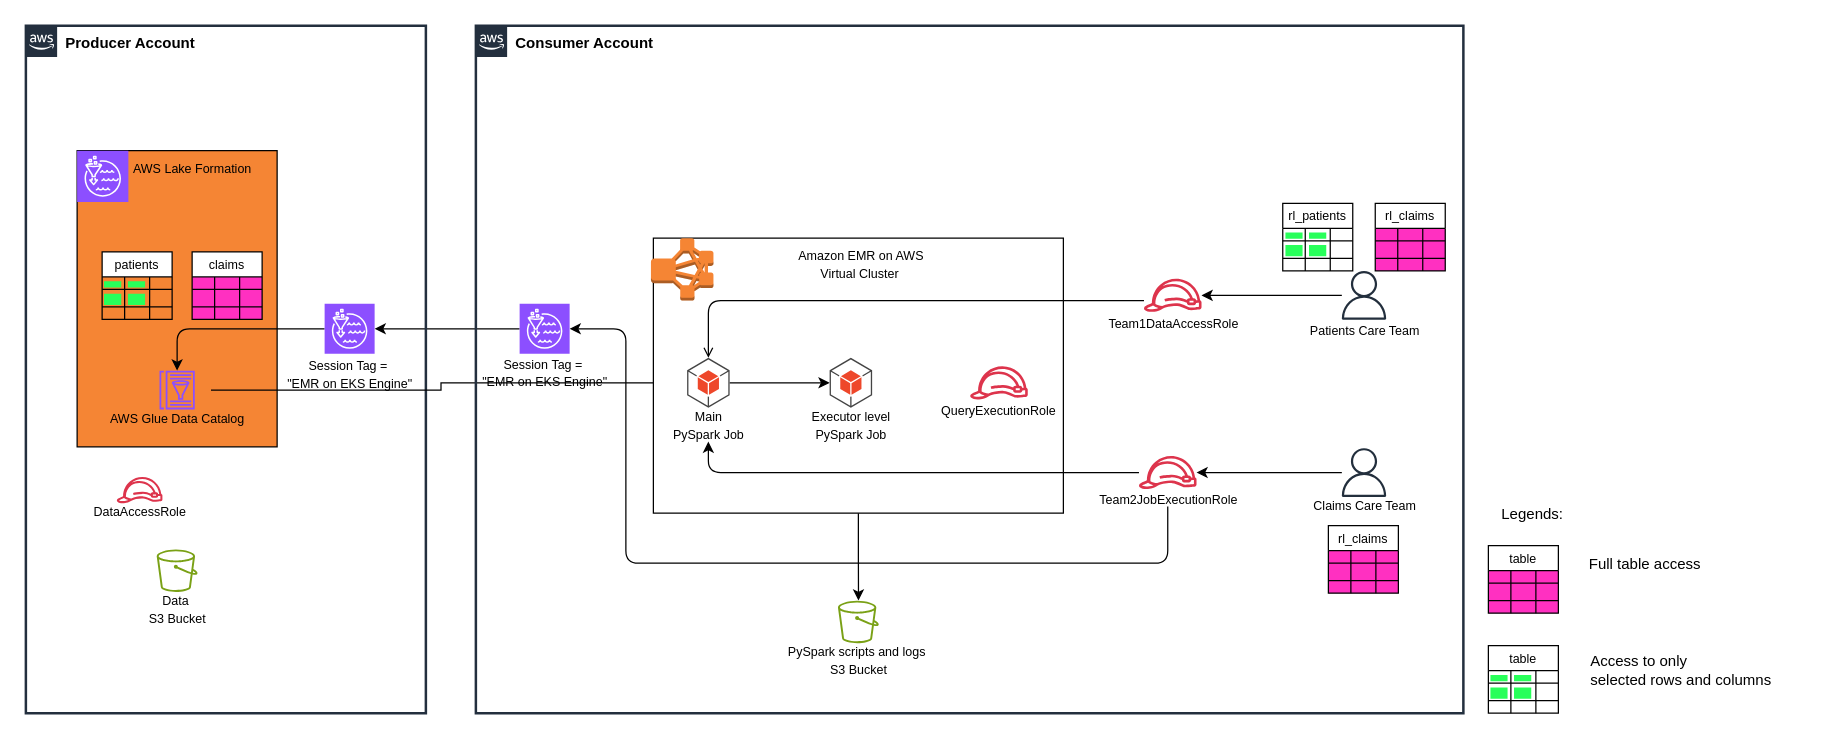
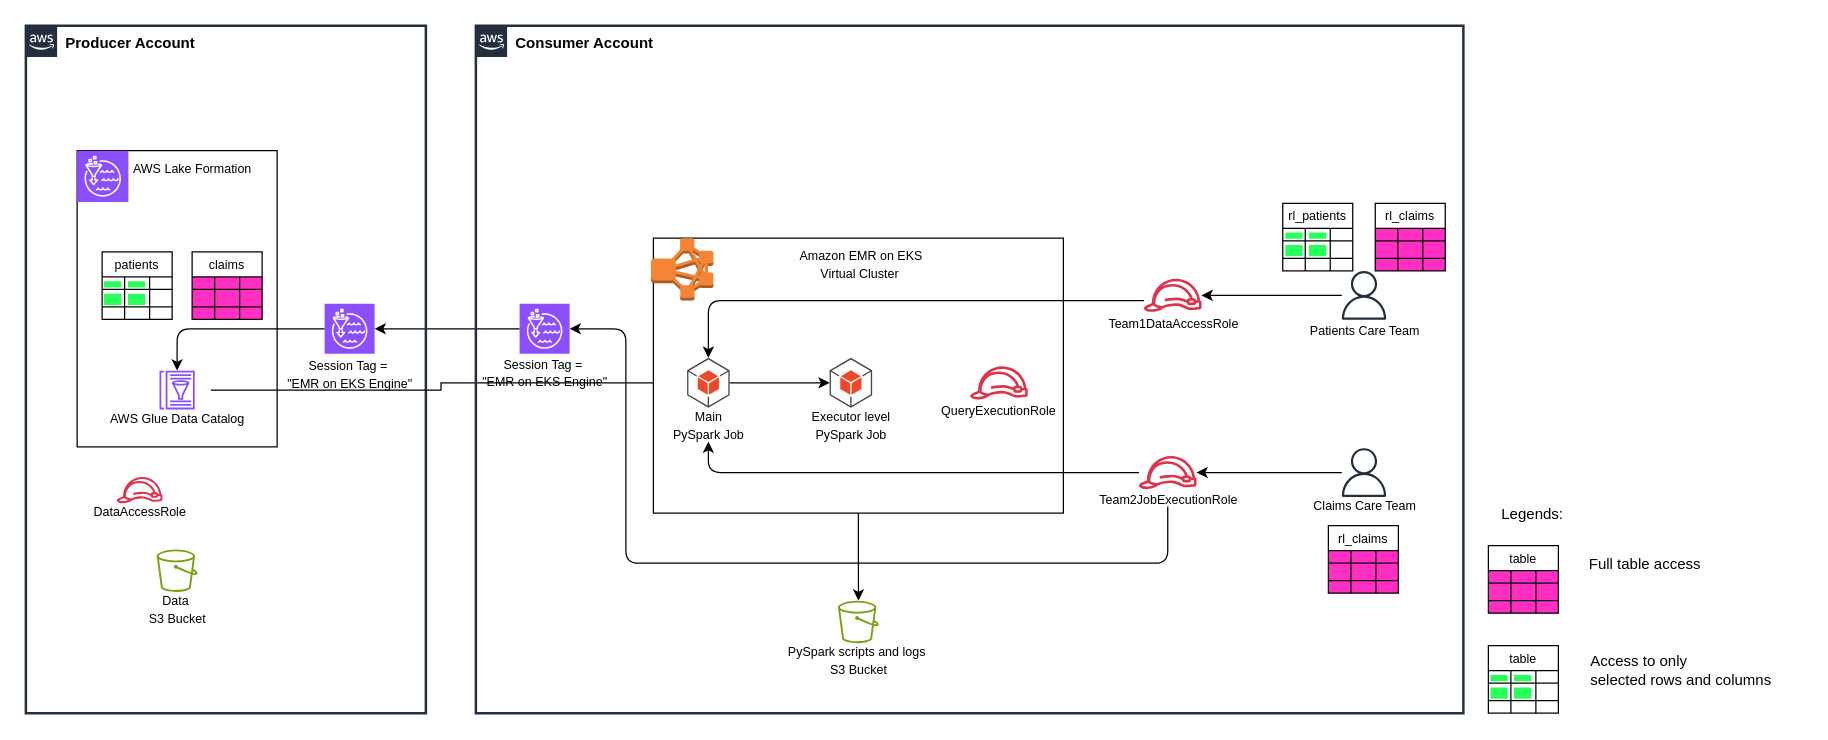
(858, 265) -> (858, 265)
(177, 299) -> (177, 299)
(708, 350) -> (708, 348)
